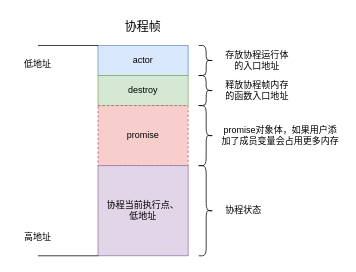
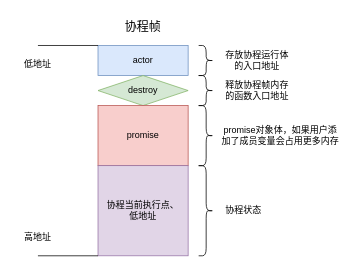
(143, 90) -> (143, 90)
(143, 135) -> (143, 135)
